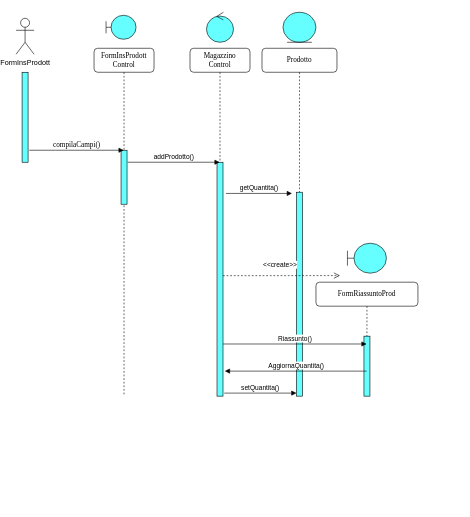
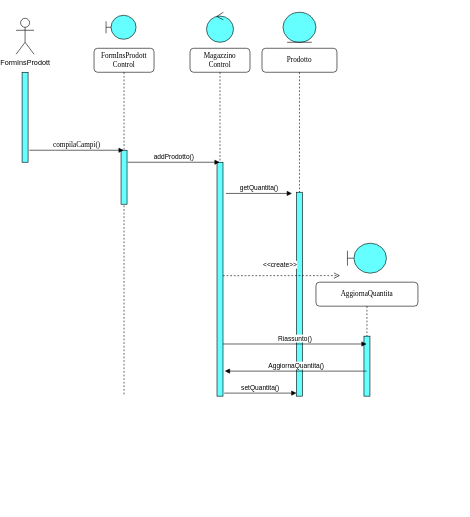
(367, 294) -> (367, 294)
